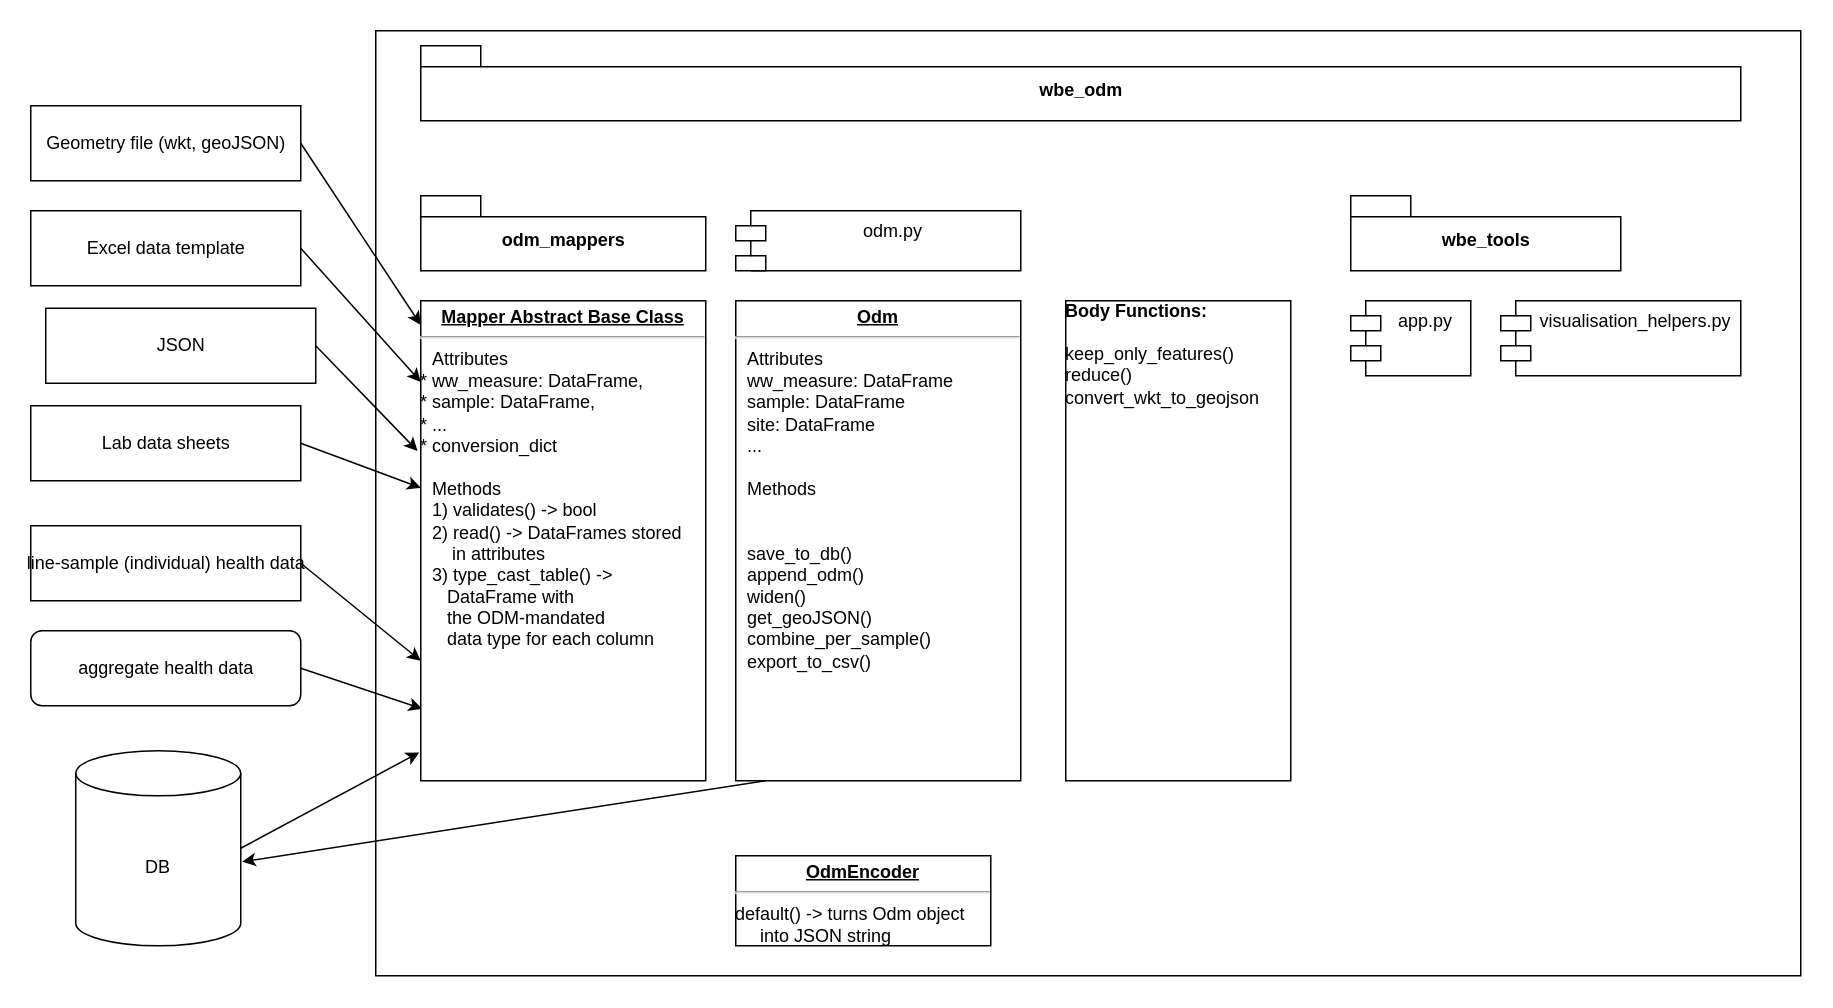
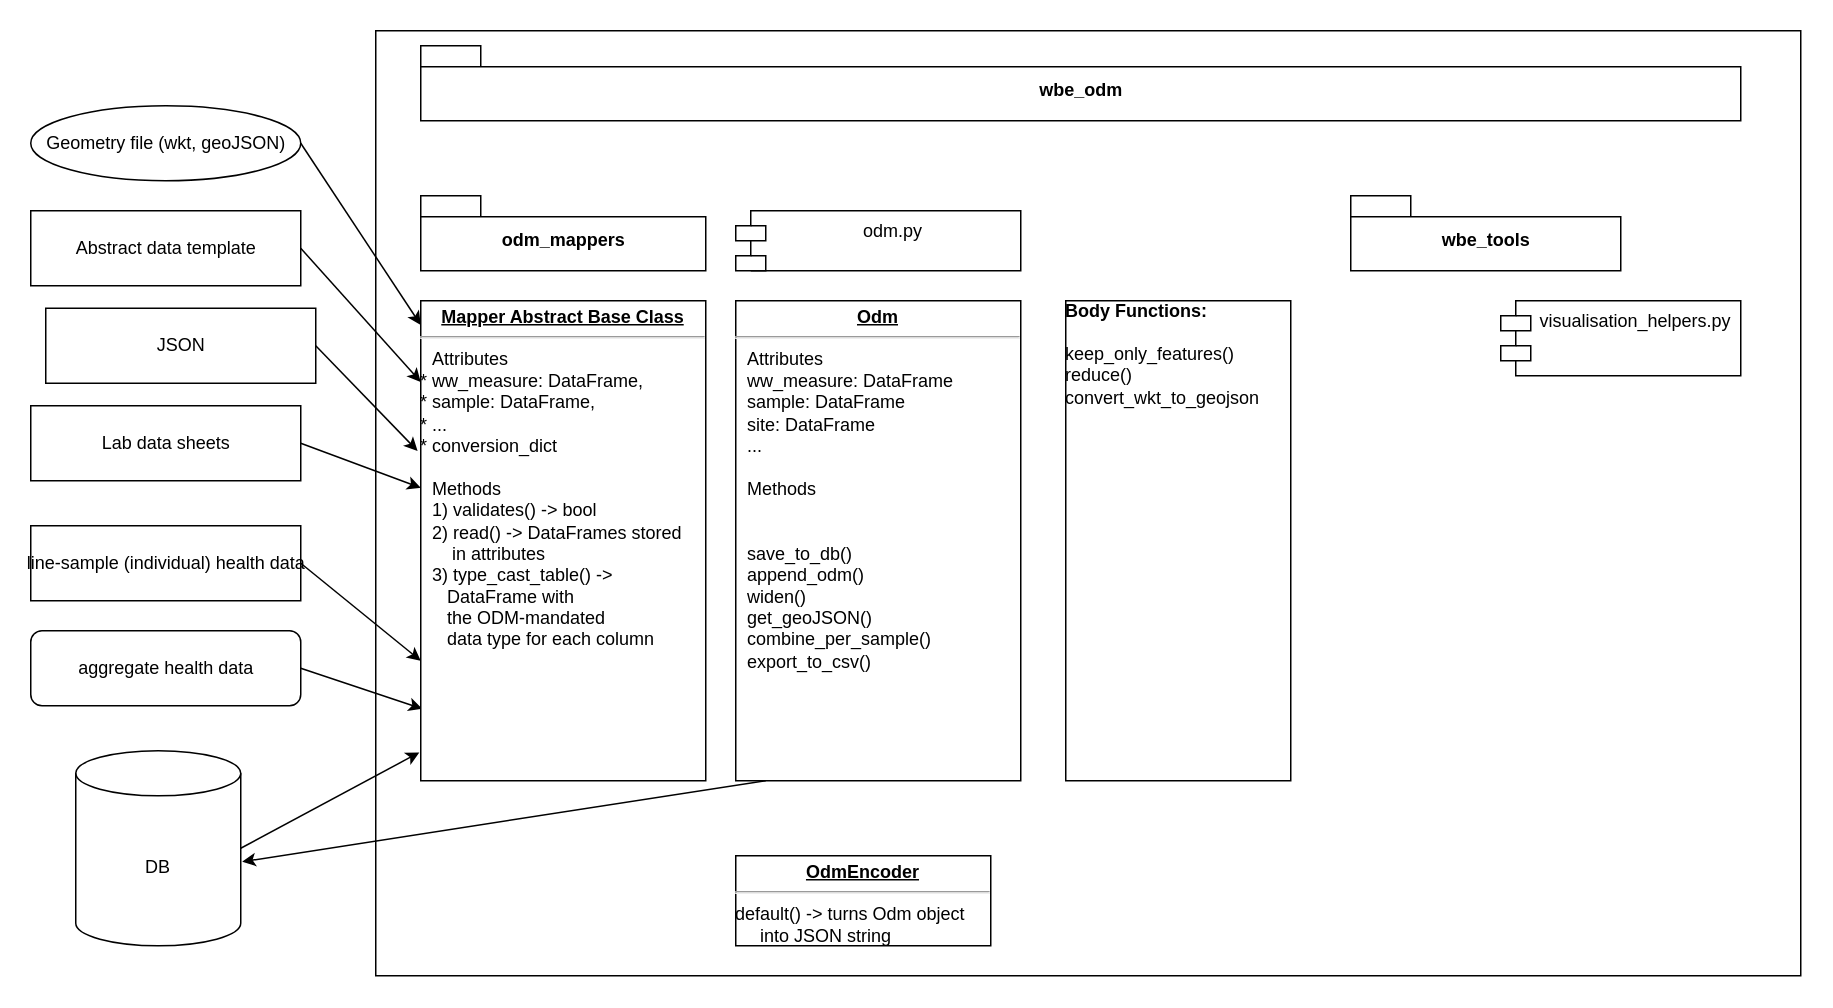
(166, 143) -> (166, 143)
(167, 248) -> (167, 248)
(1411, 338) -> none
